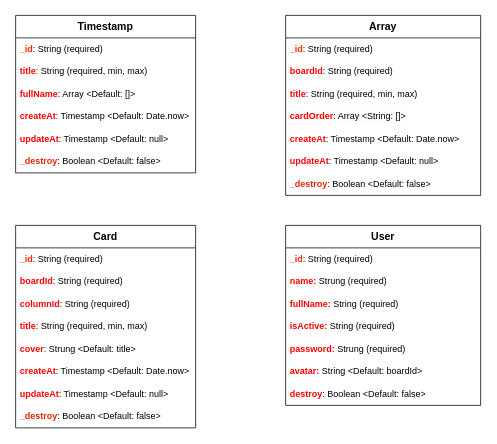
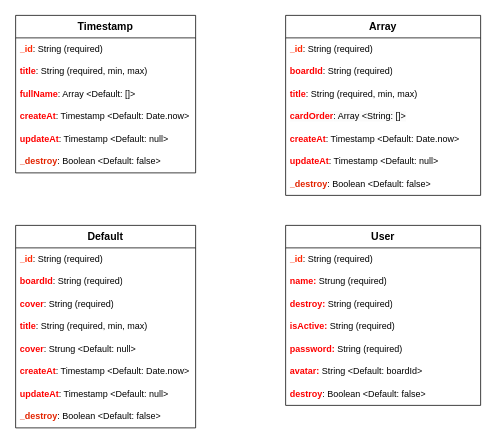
(105, 237) -> (105, 237)
(81, 304) -> (75, 304)
(351, 304) -> (351, 304)
(86, 349) -> (84, 349)
(354, 349) -> (353, 349)
